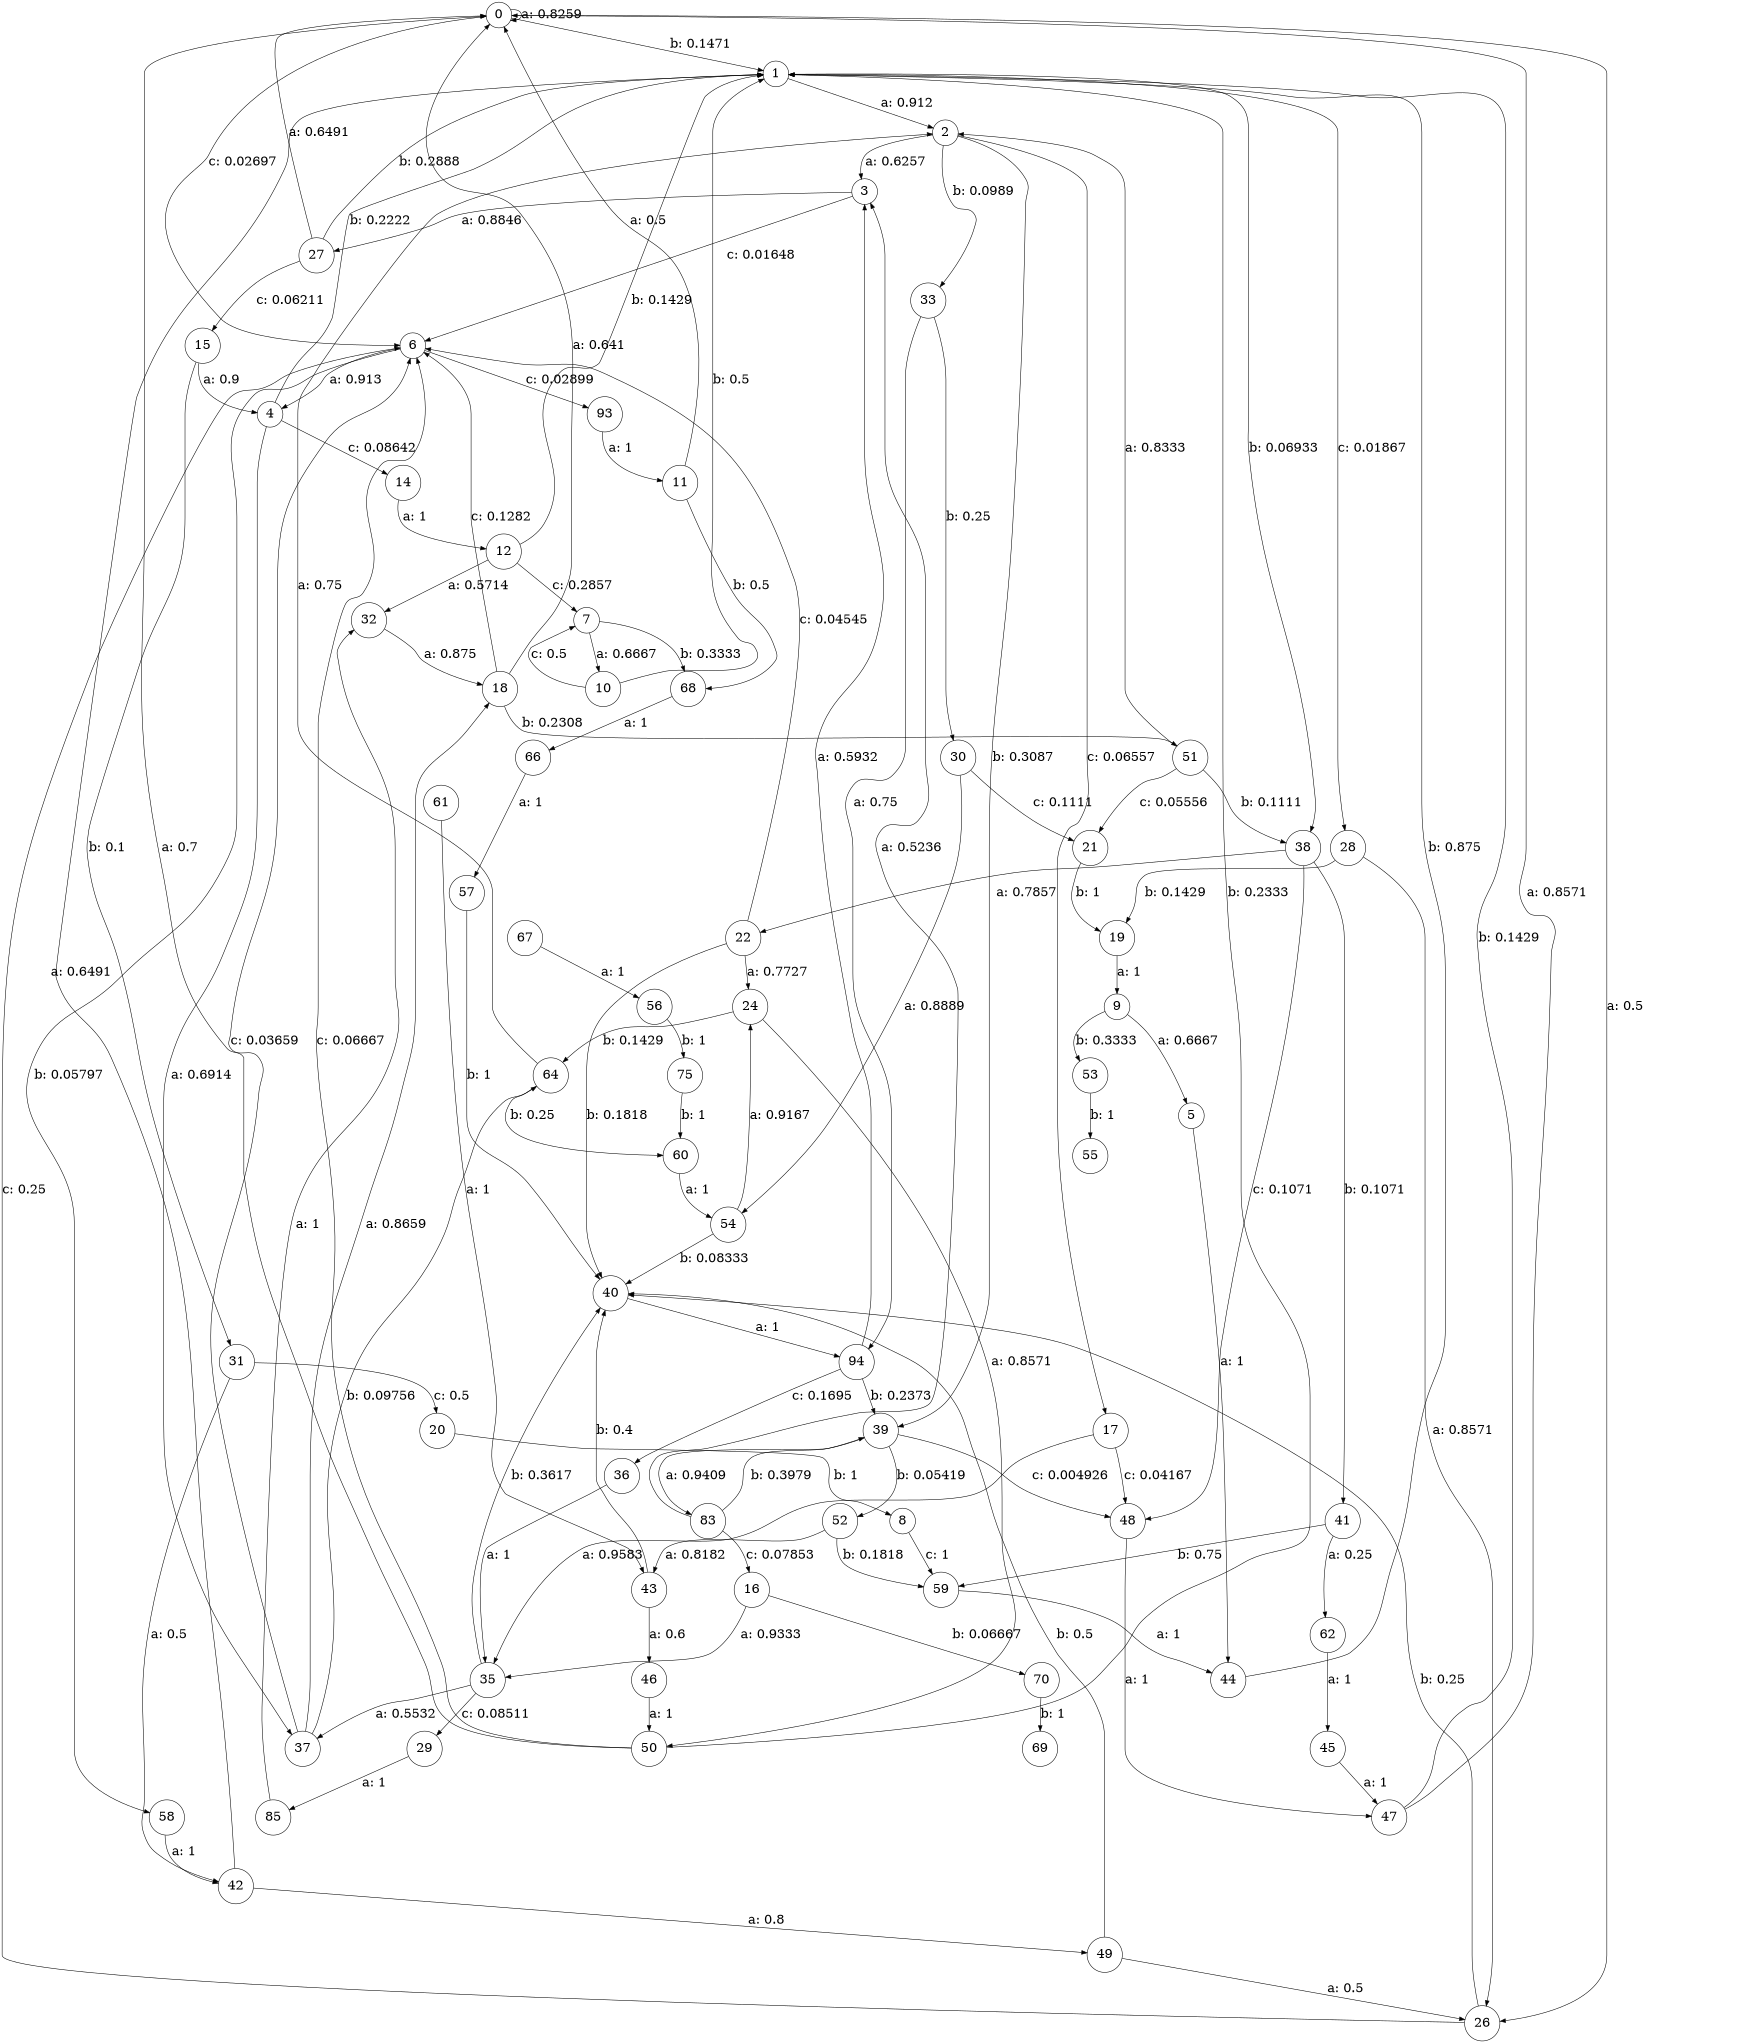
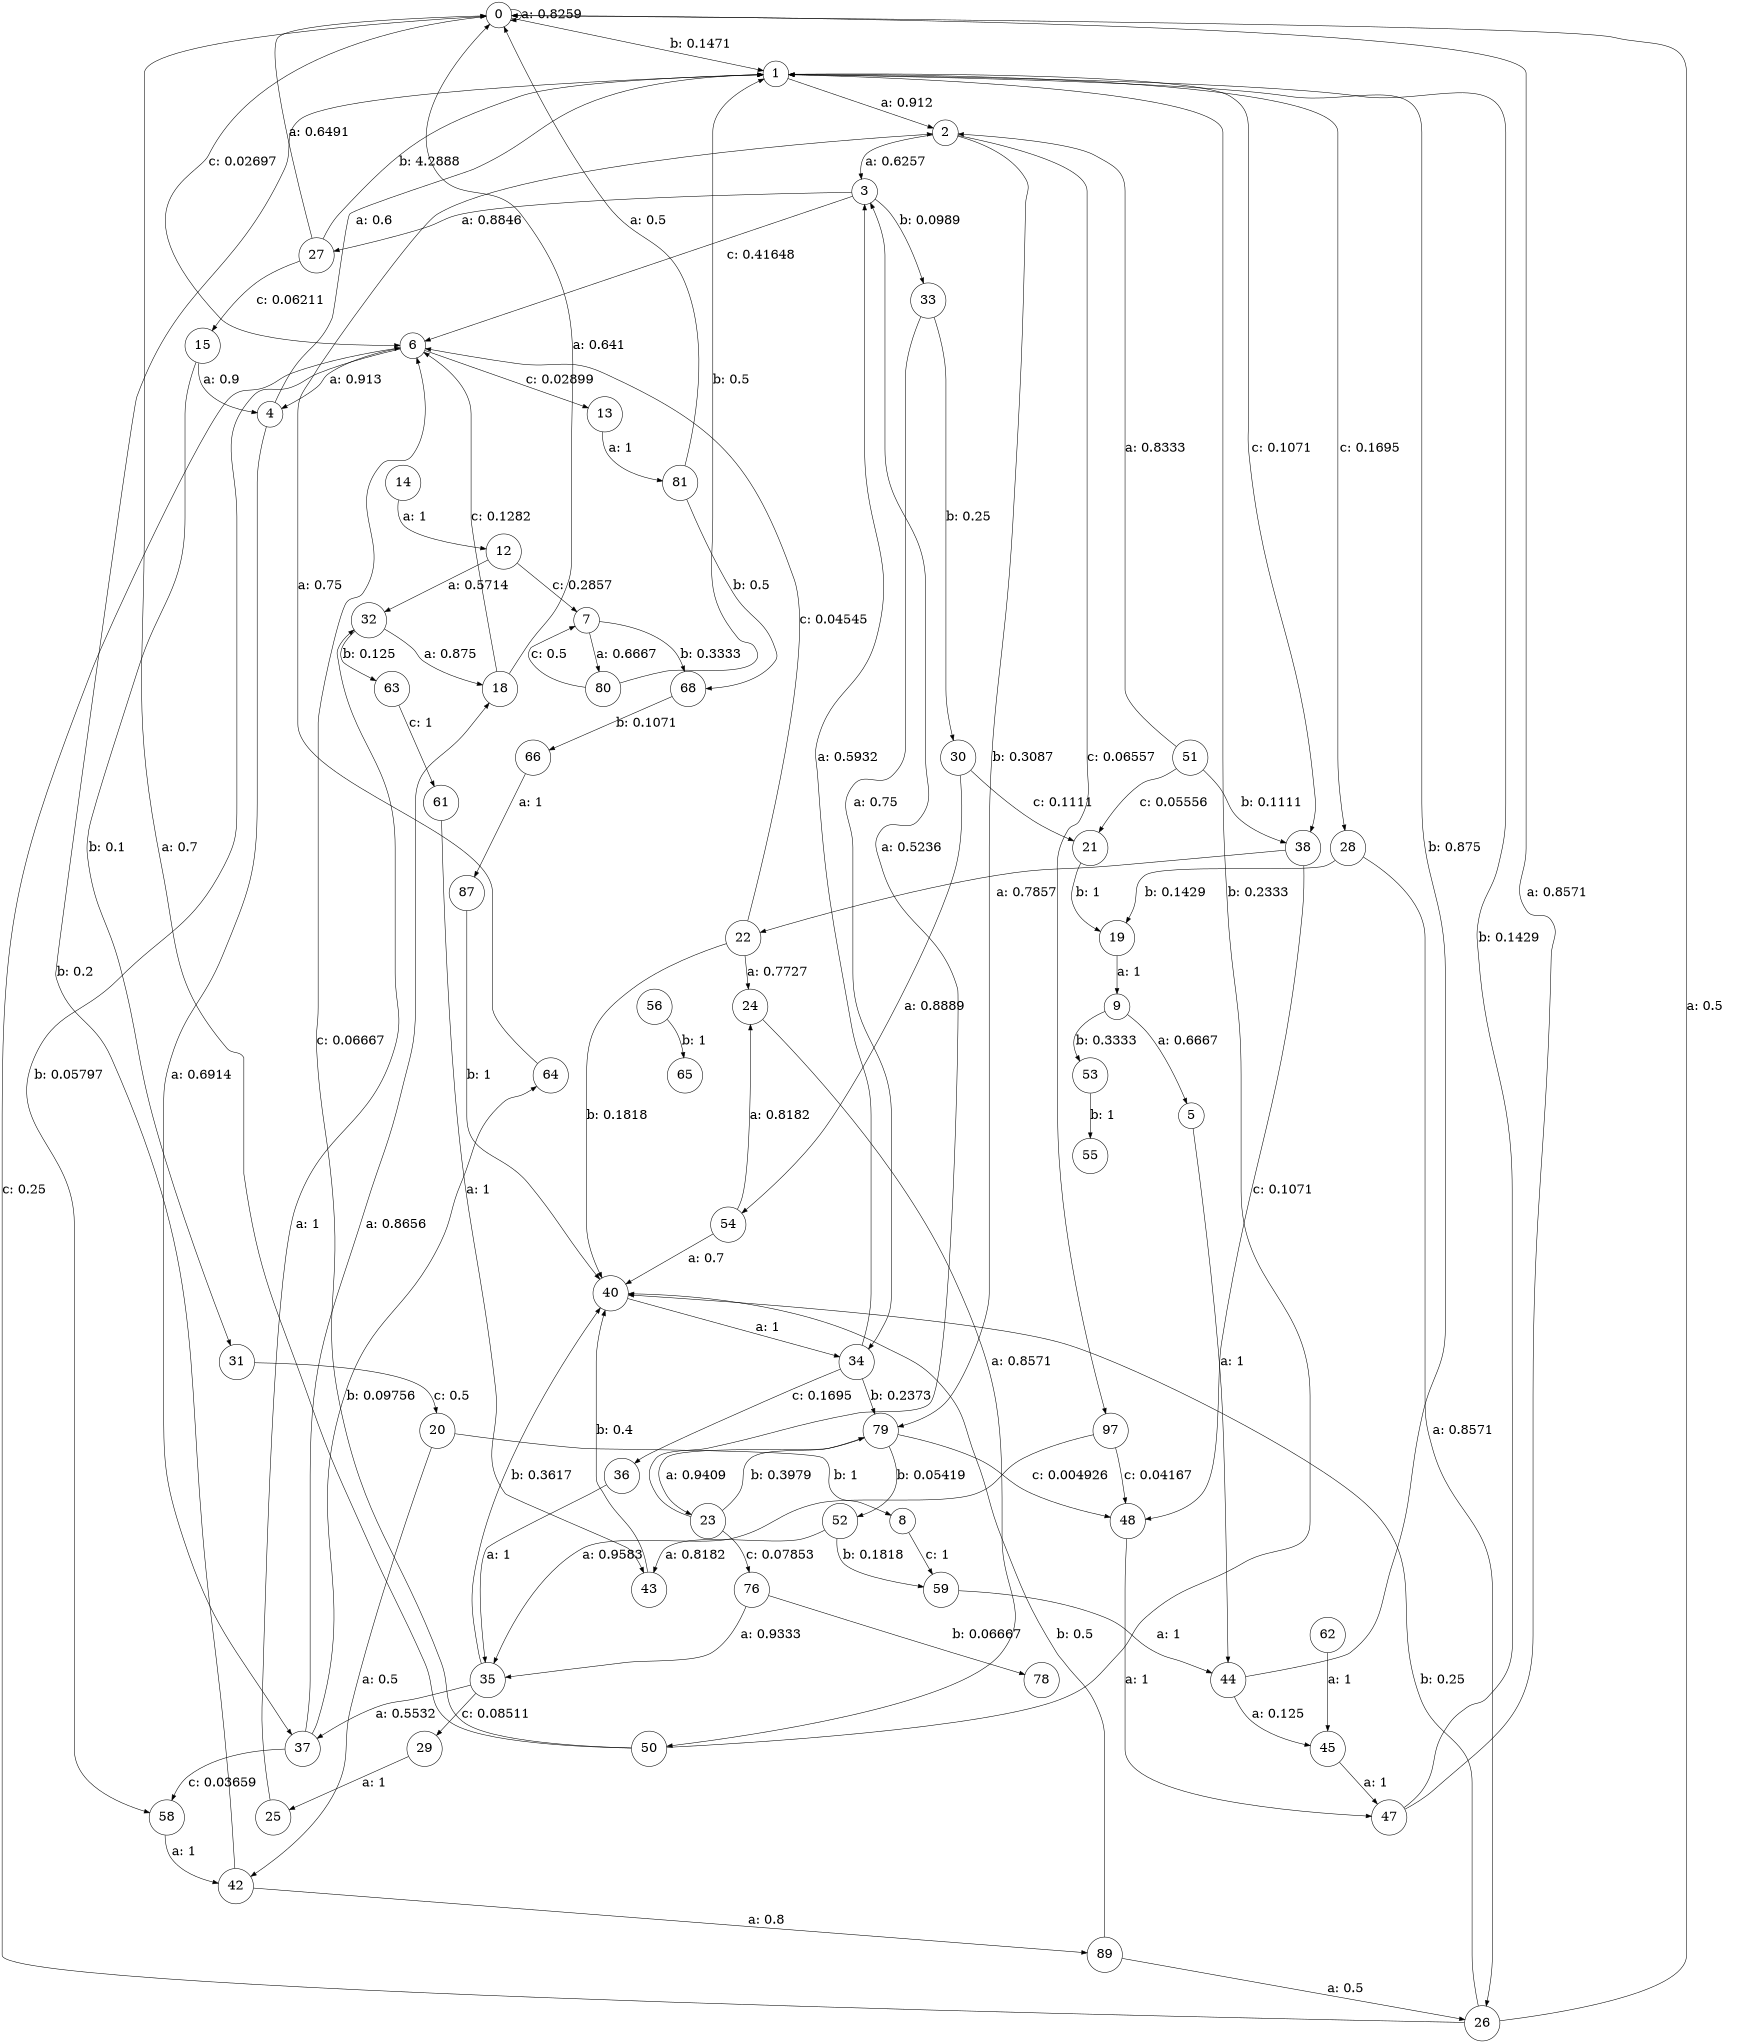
(435, 162) -> (435, 162)
(972, 211) -> (904, 235)
(386, 221) -> (386, 221)
(765, 255) -> (765, 255)
(621, 312) -> none
(605, 414) -> (605, 414)
(332, 446) -> none
(1288, 449) -> (1288, 449)
(1376, 449) -> (1376, 449)
(680, 483) -> (680, 483)
(1607, 529) -> (1687, 523)
none -> (392, 689)
(603, 689) -> (603, 689)
(652, 723) -> (652, 723)
(832, 738) -> none
(467, 893) -> (467, 893)
(525, 938) -> none
(87, 972) -> (87, 972)
(647, 1027) -> none
(230, 1039) -> (223, 1759)
(685, 1075) -> (685, 1075)
(786, 1116) -> (786, 1116)
(681, 1156) -> none
(402, 1225) -> (402, 1225)
(718, 1259) -> (718, 1259)
(857, 1362) -> (857, 1362)
(881, 1431) -> (881, 1431)
(1111, 1431) -> (1111, 1431)
(708, 1521) -> (708, 1521)
(1343, 1521) -> none
(752, 1590) -> (752, 1590)
(147, 1643) -> (360, 1673)
(649, 1680) -> none
(1042, 1680) -> (1042, 1680)
none -> (1263, 1729)
(1040, 1749) -> none
(273, 1817) -> (273, 1817)
(1105, 1955) -> (1105, 1955)
